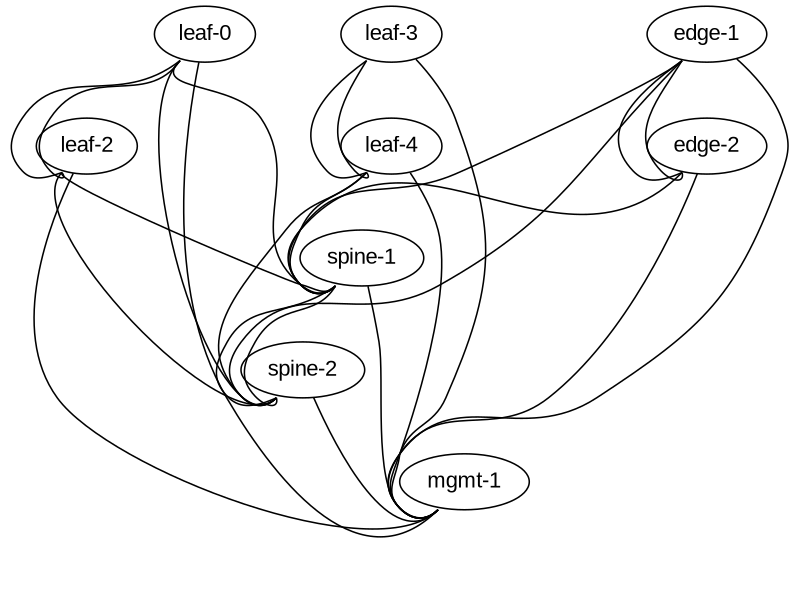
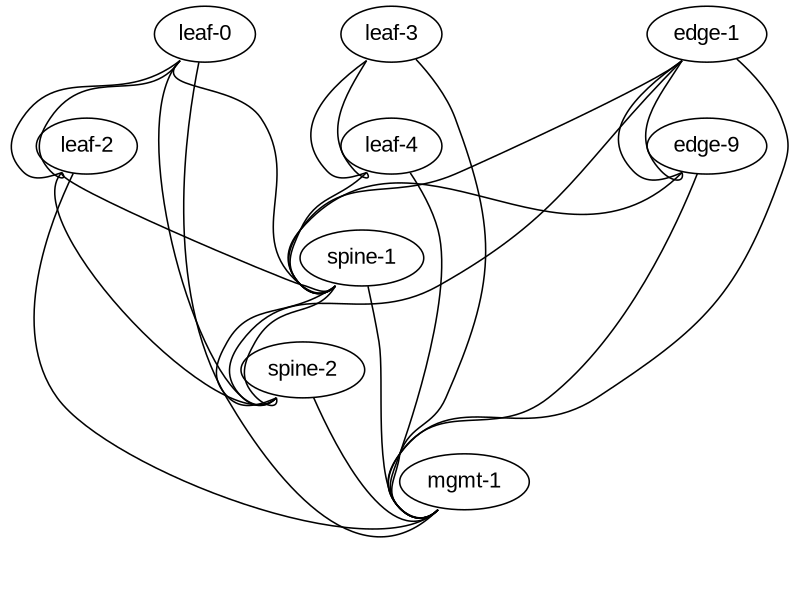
(707, 146) -> (707, 146)
(245, 282) -> none
